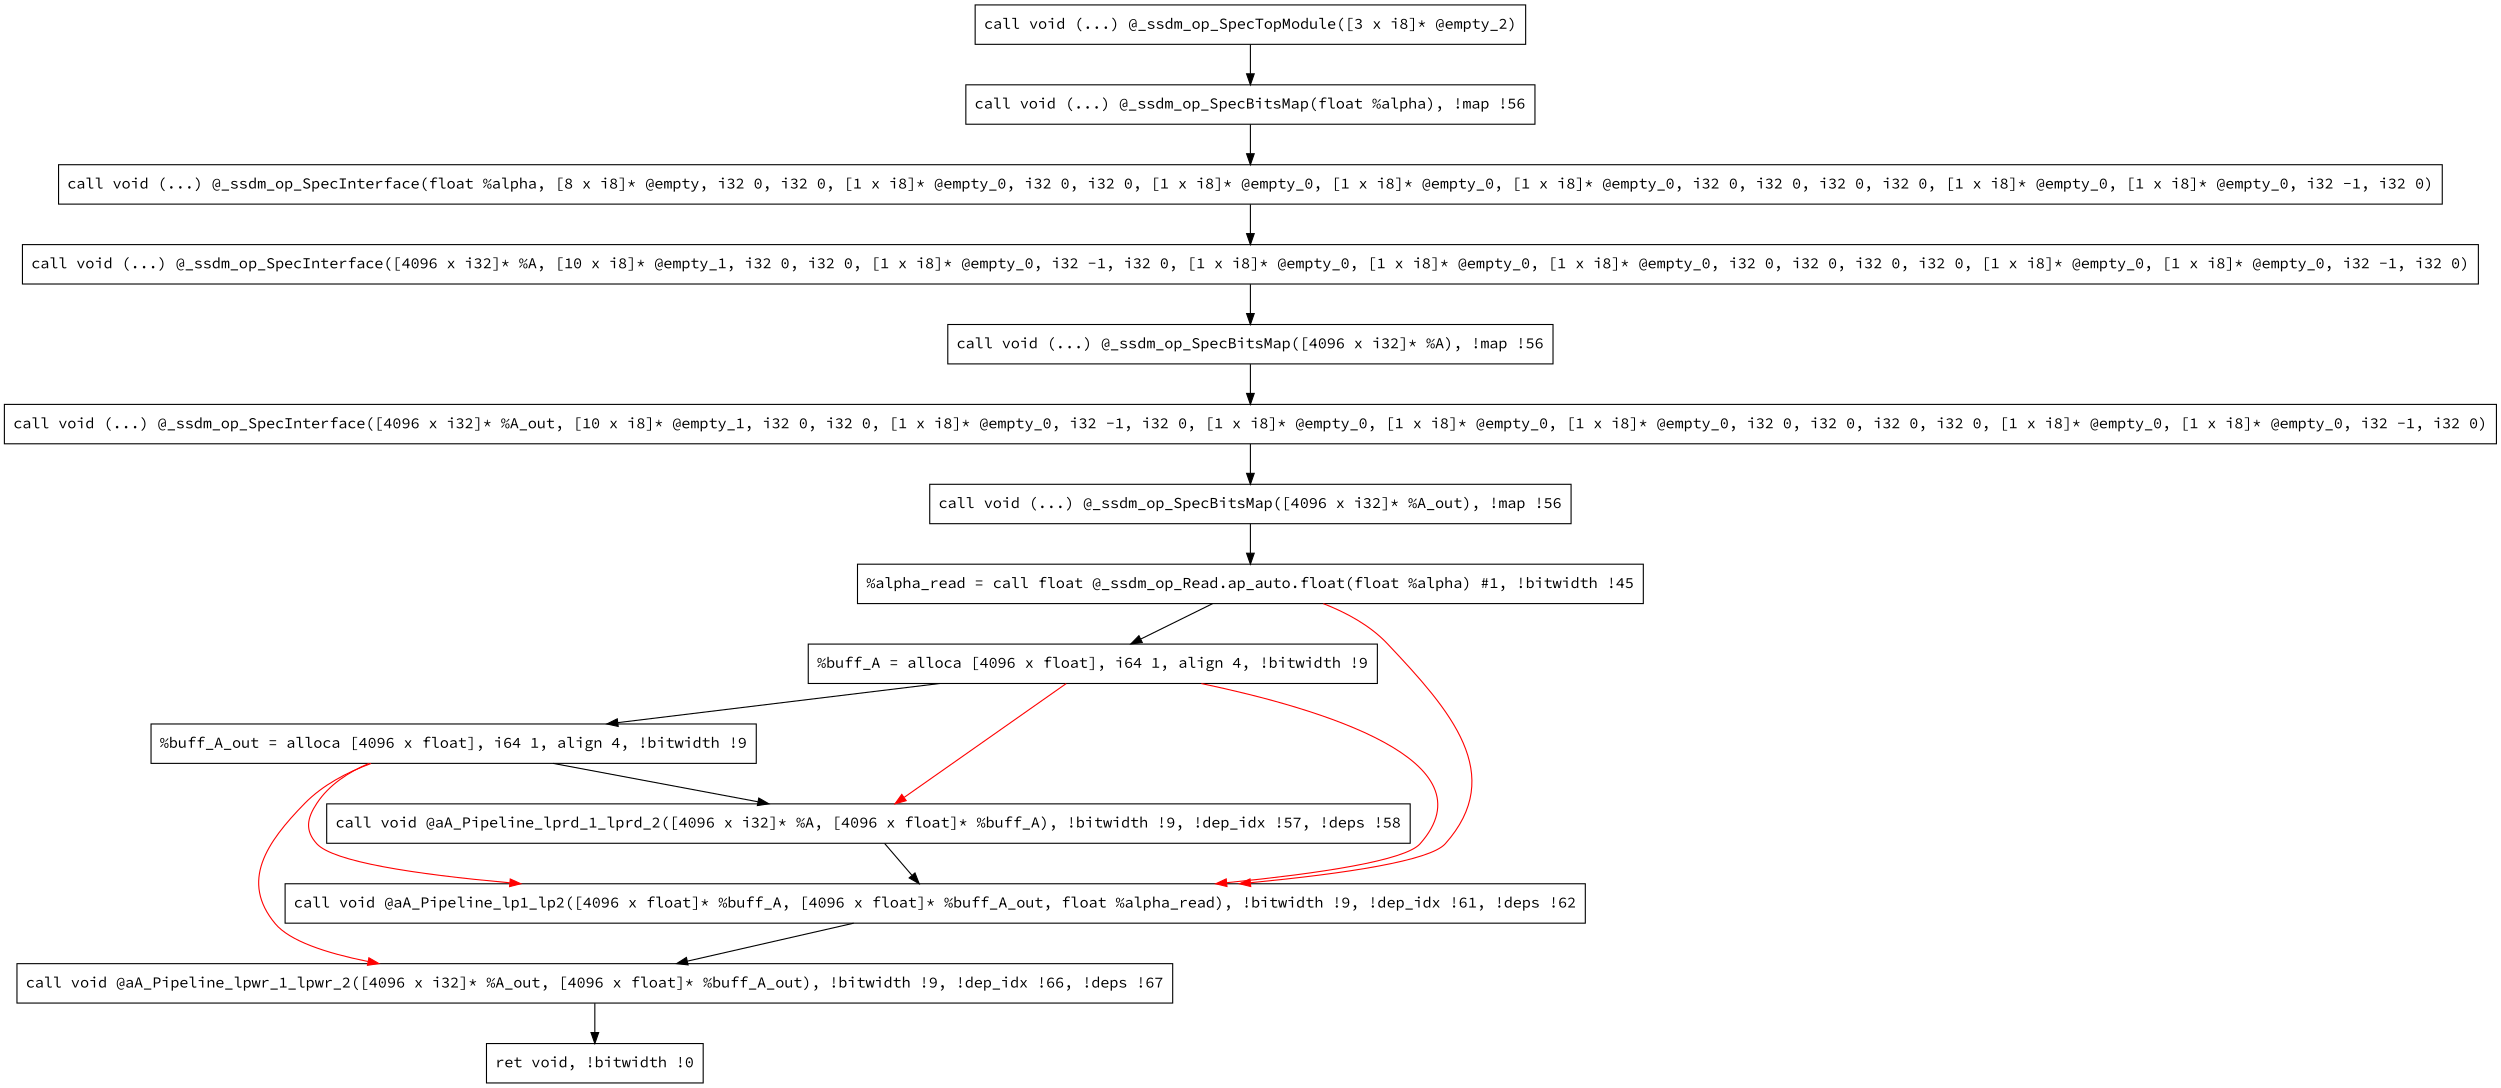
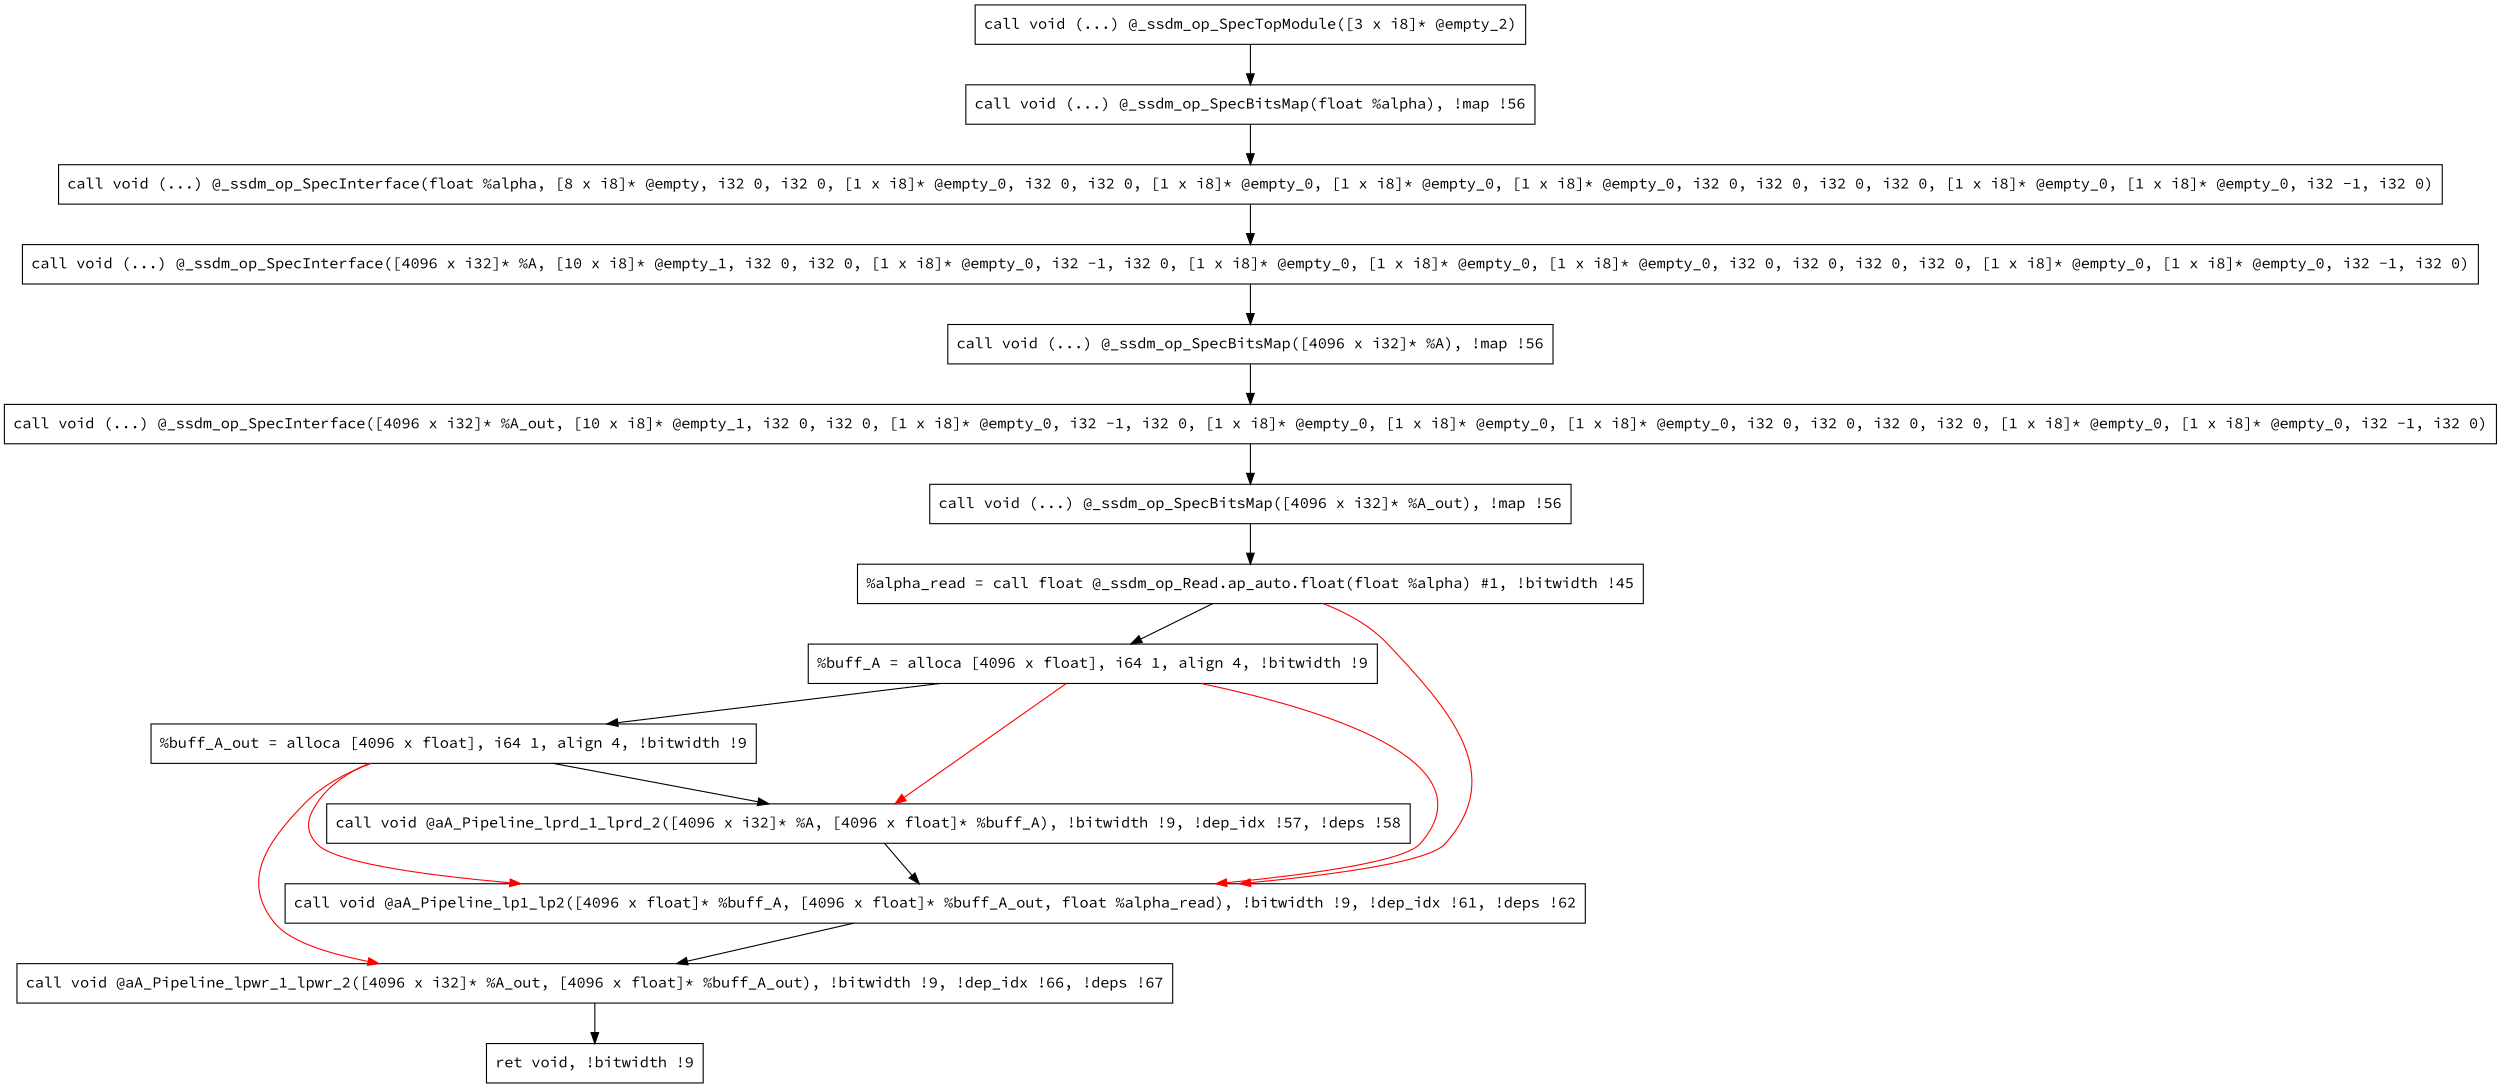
(595, 1063) -> (595, 1063)
